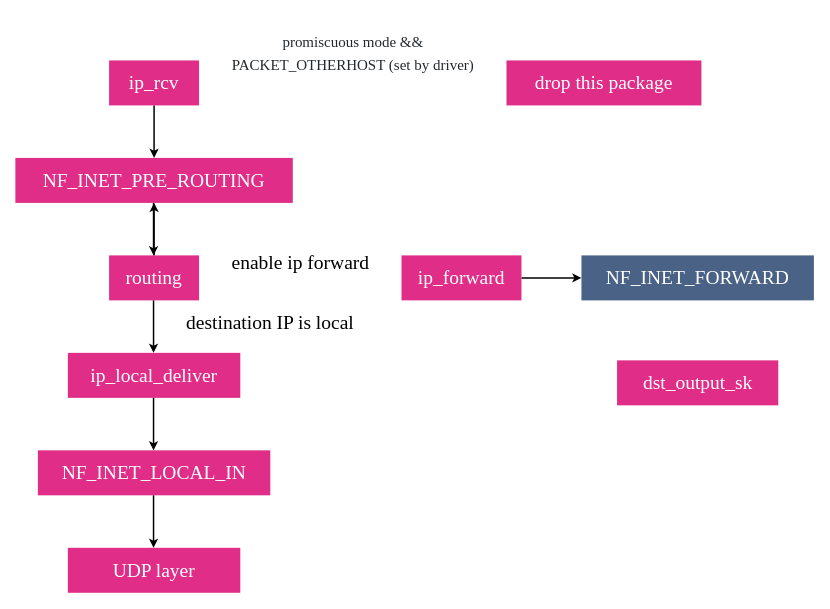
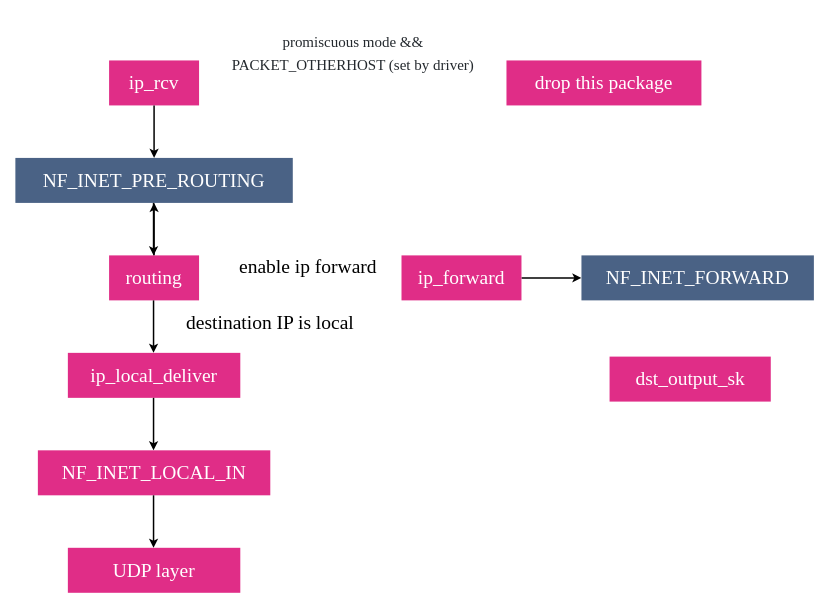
(154, 180) -> (154, 180)
(300, 263) -> (308, 267)
(698, 383) -> (690, 379)
